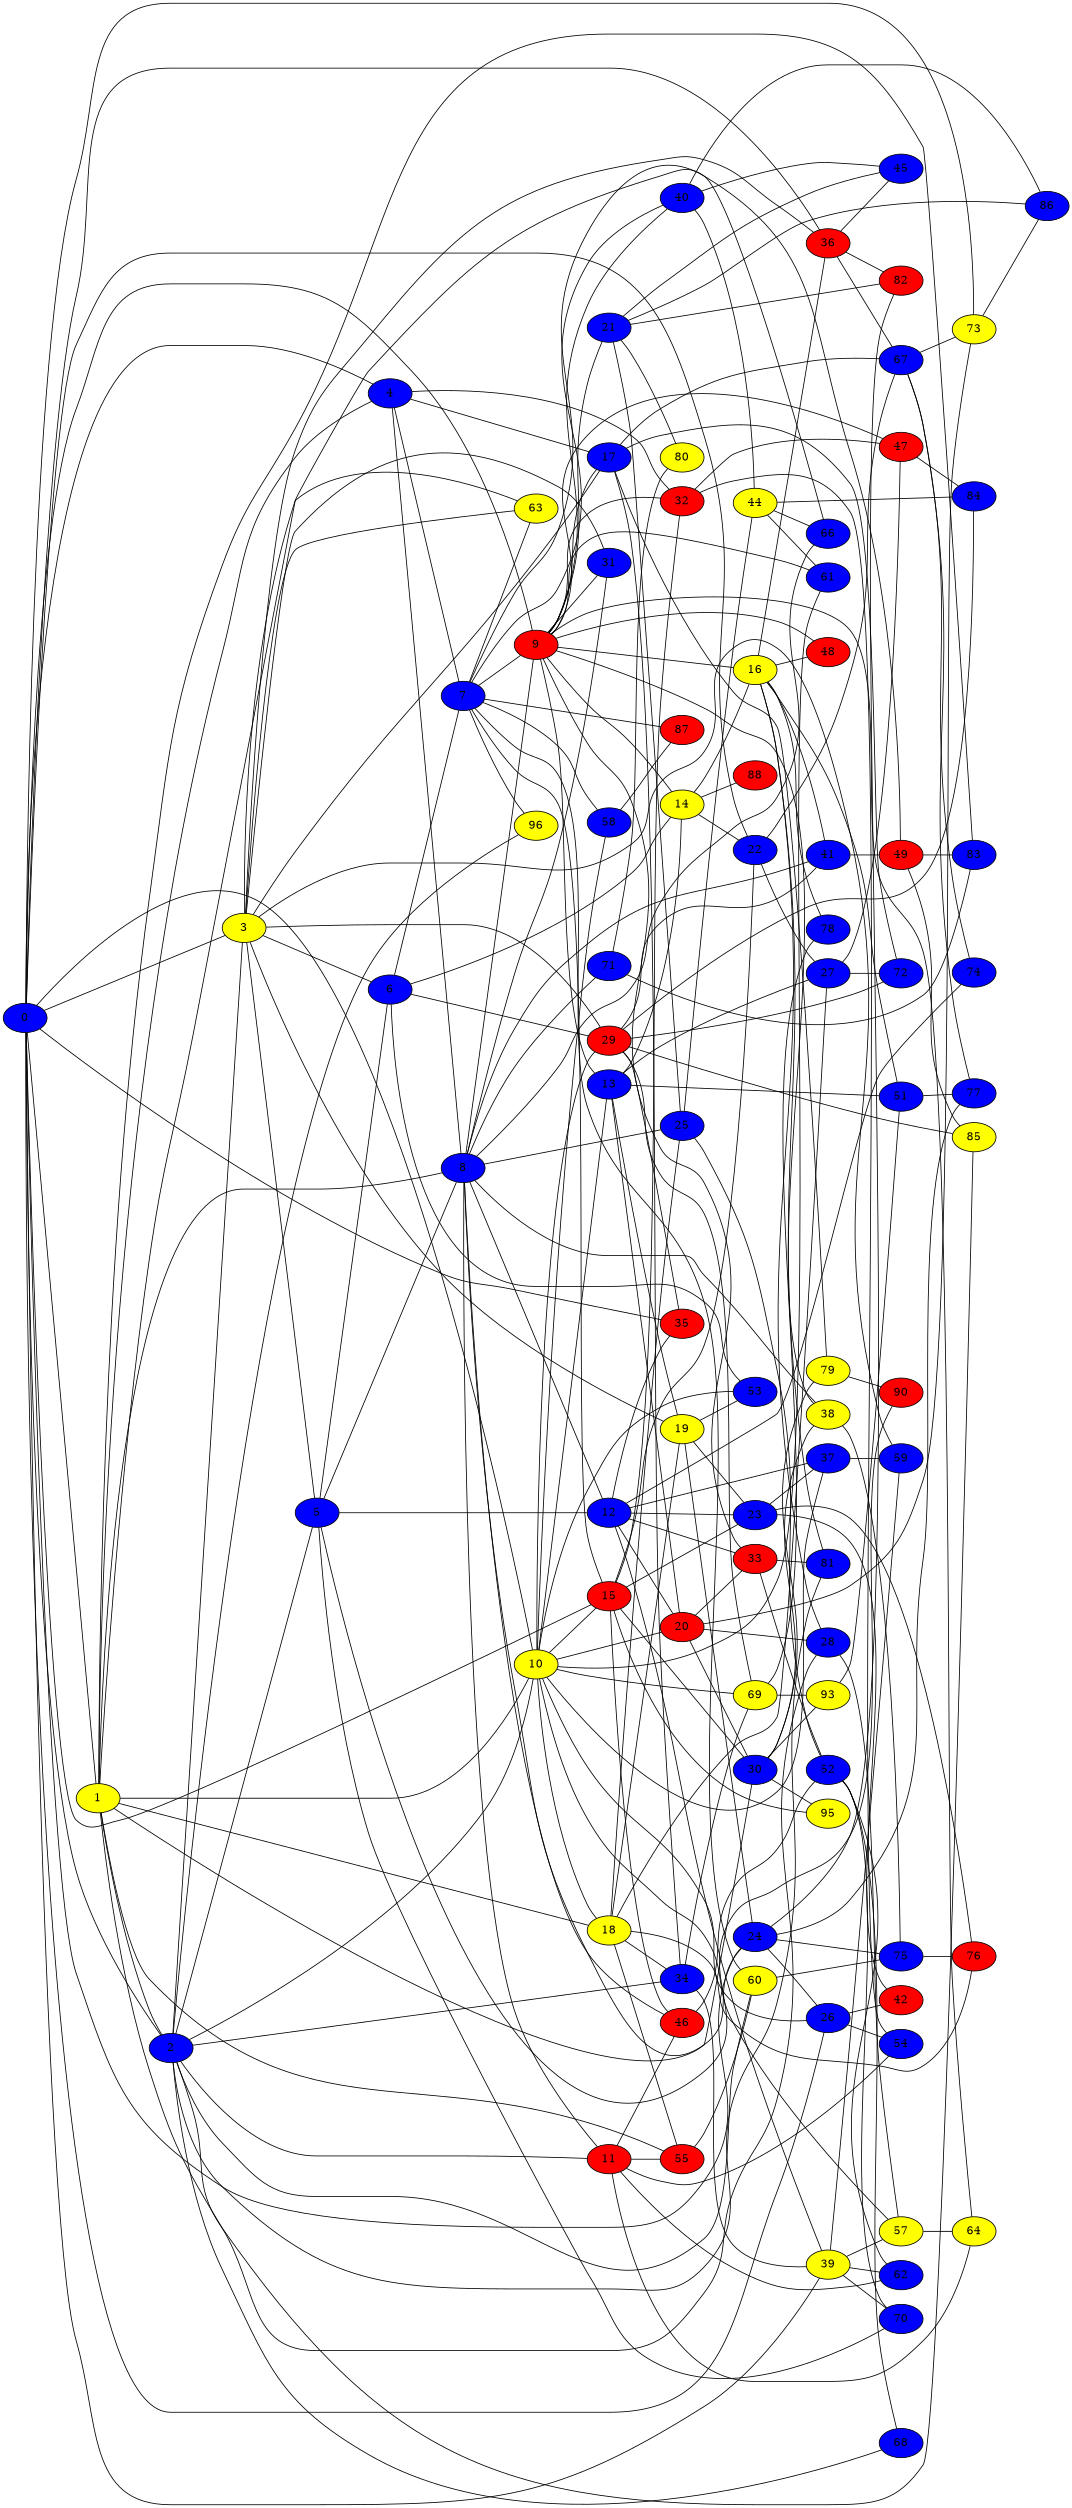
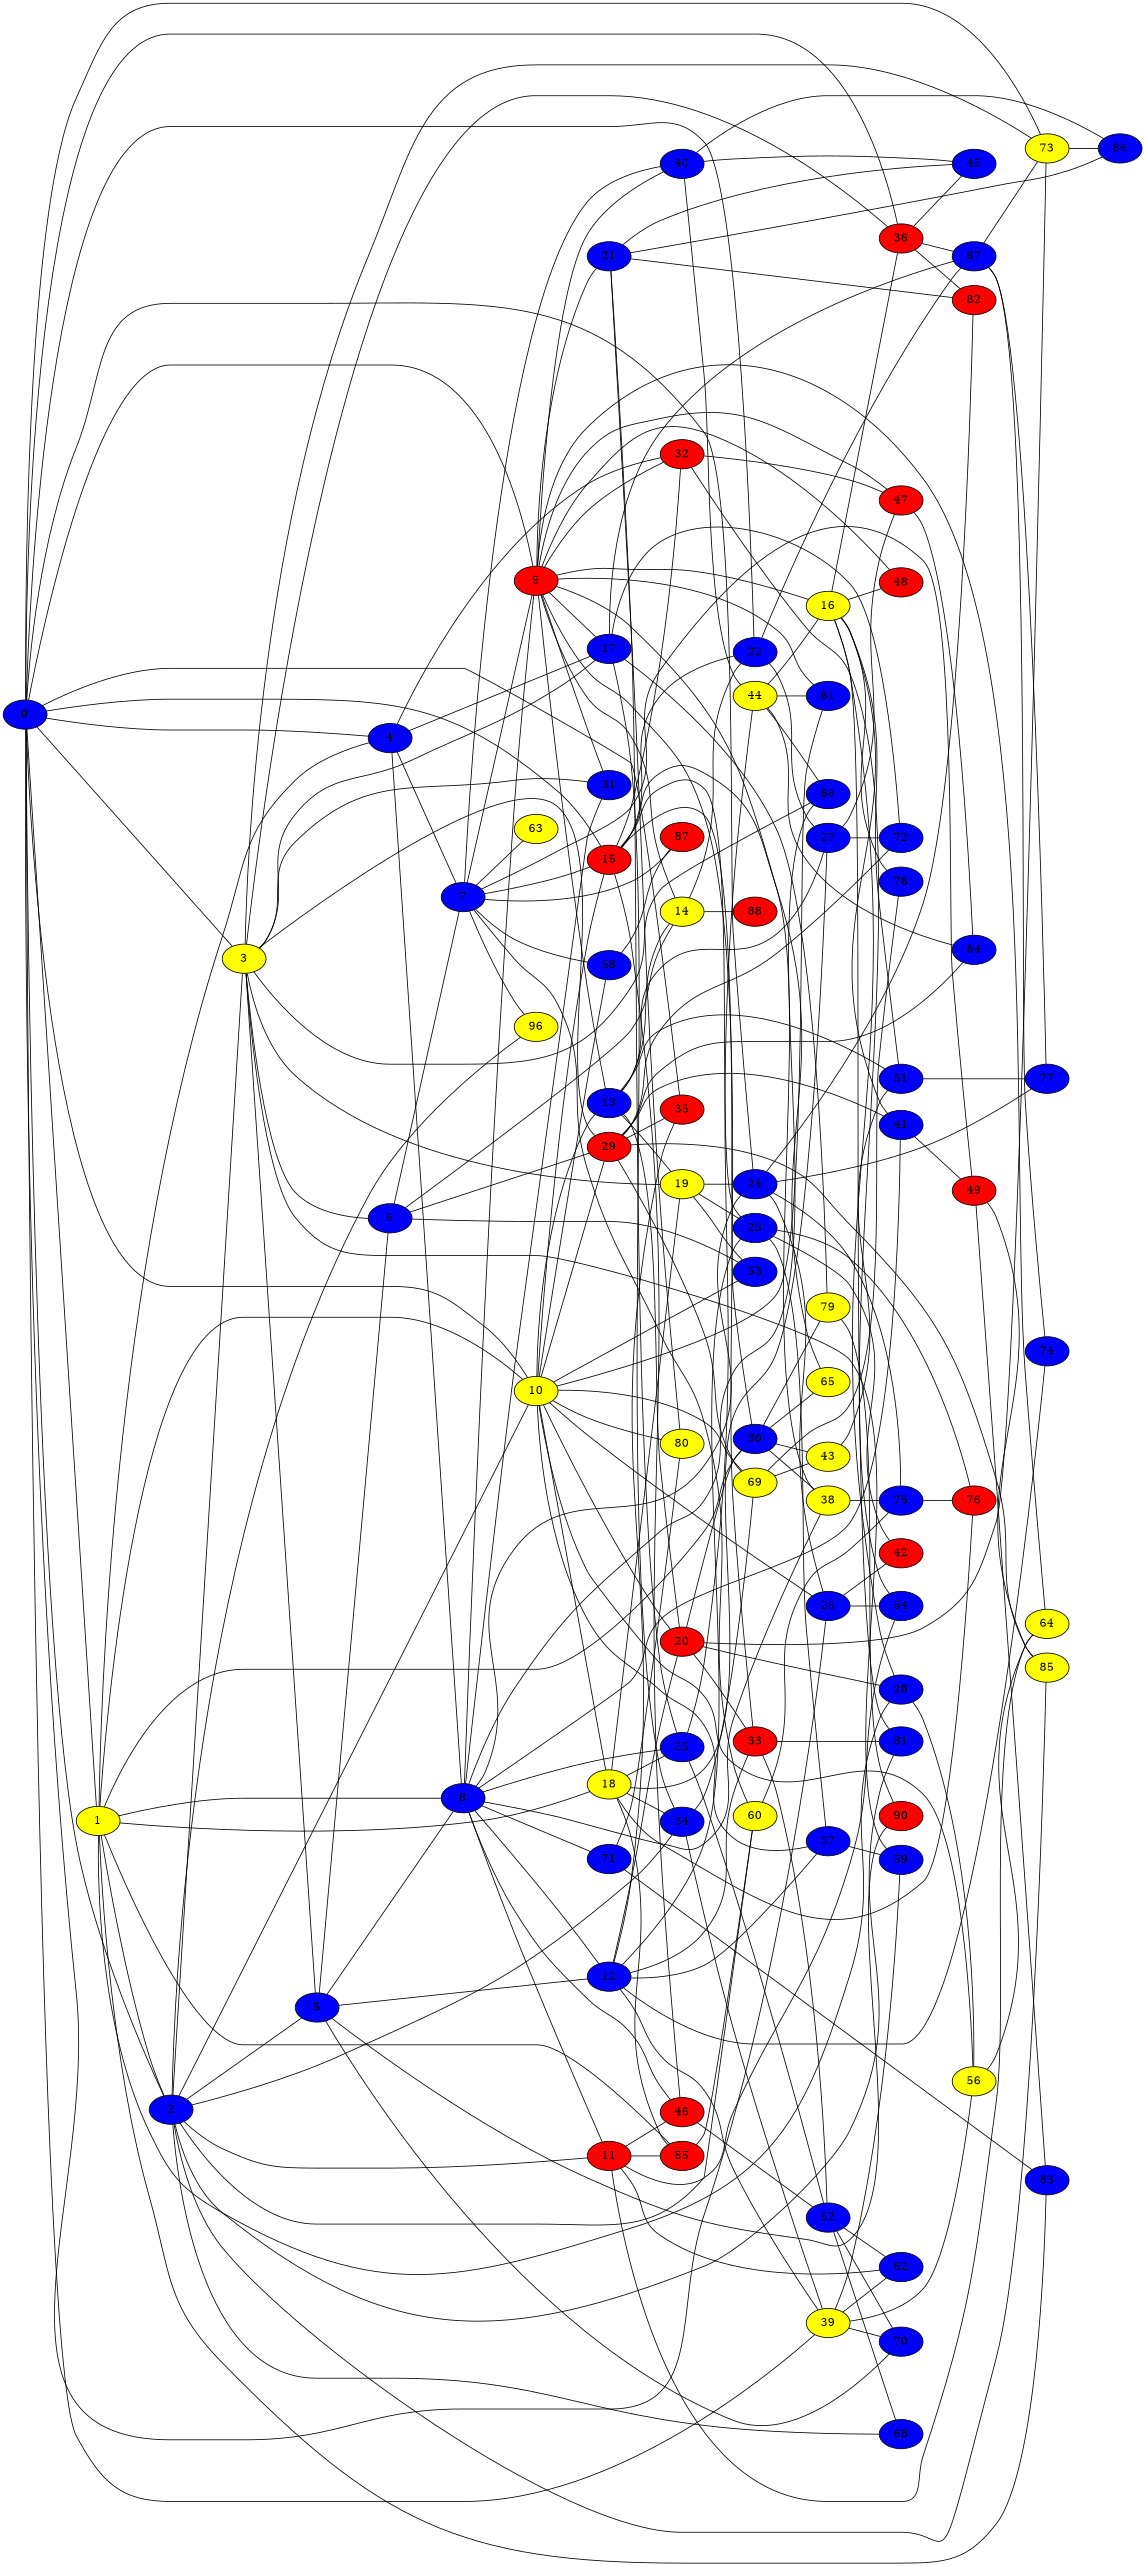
(297, 549) -> (384, 217)
(729, 732) -> (797, 649)
(195, 1025) -> none
none -> (605, 1424)
(828, 1695) -> (828, 1457)
(828, 1814) -> (828, 1382)
(901, 2231) -> (974, 2081)
